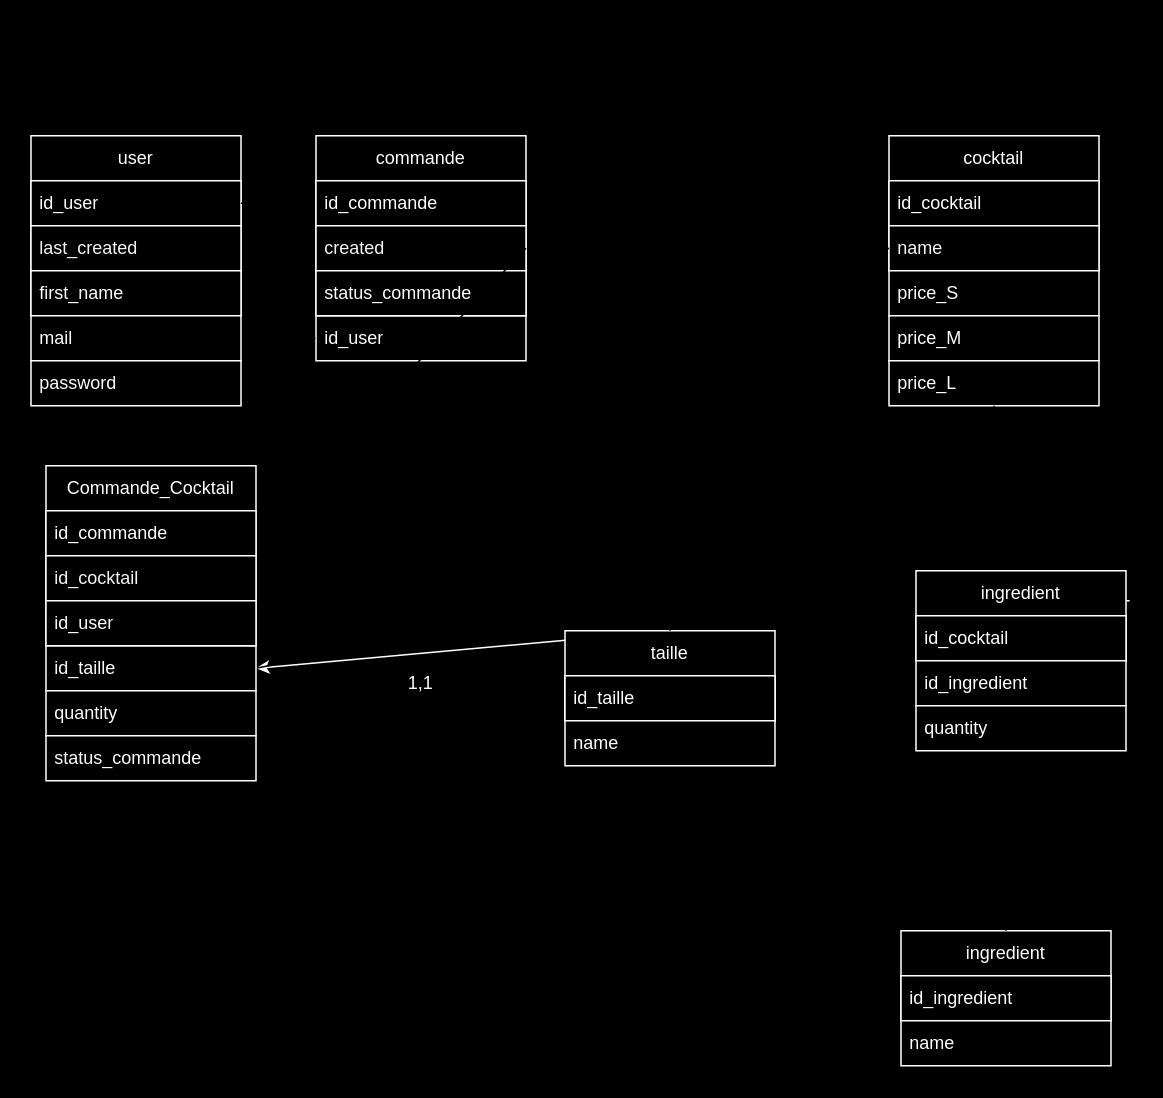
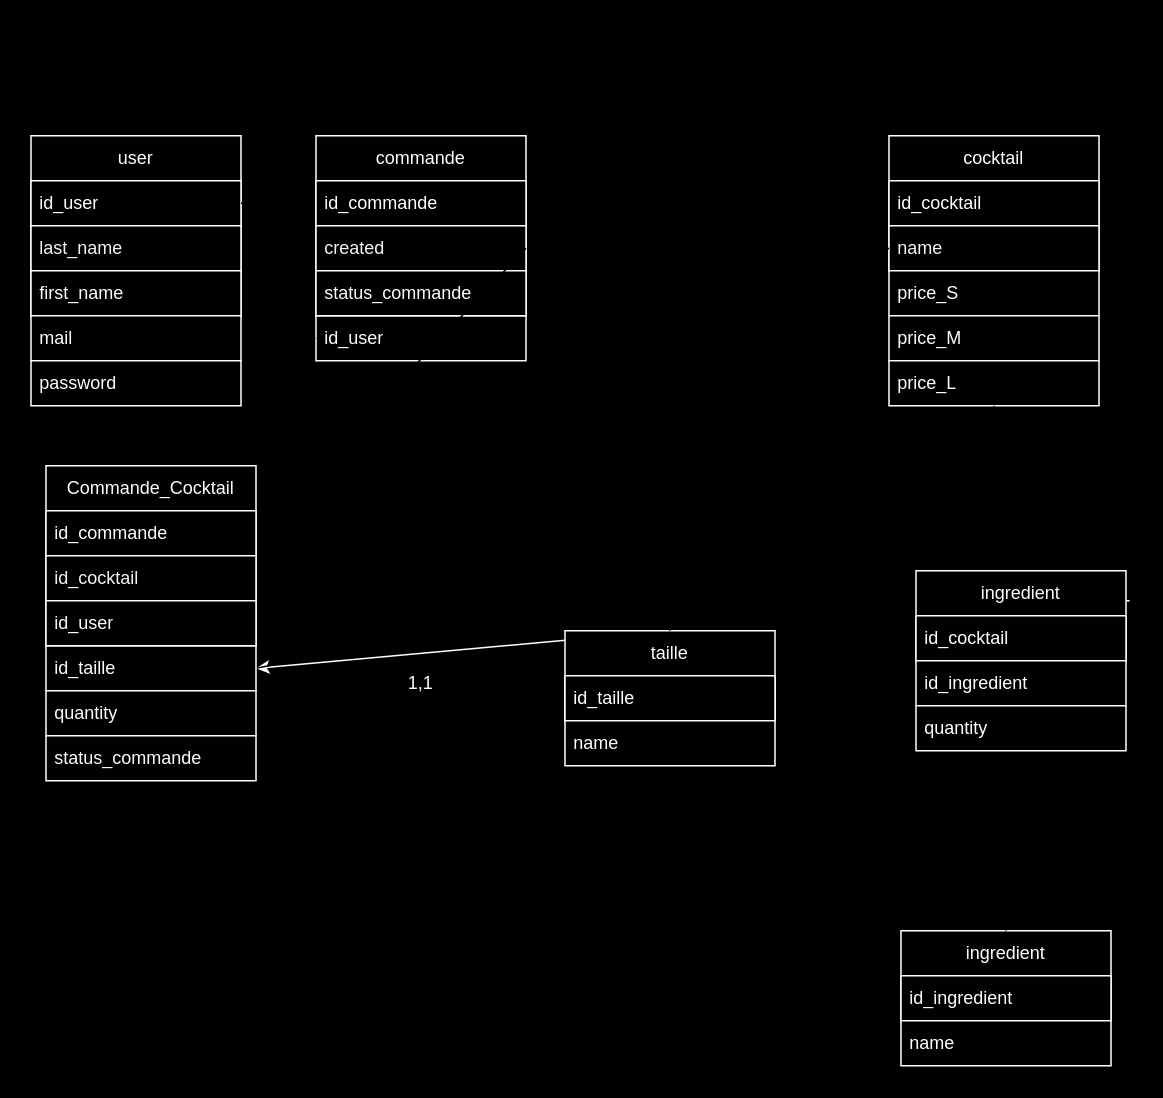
(98, 248) -> (83, 248)
